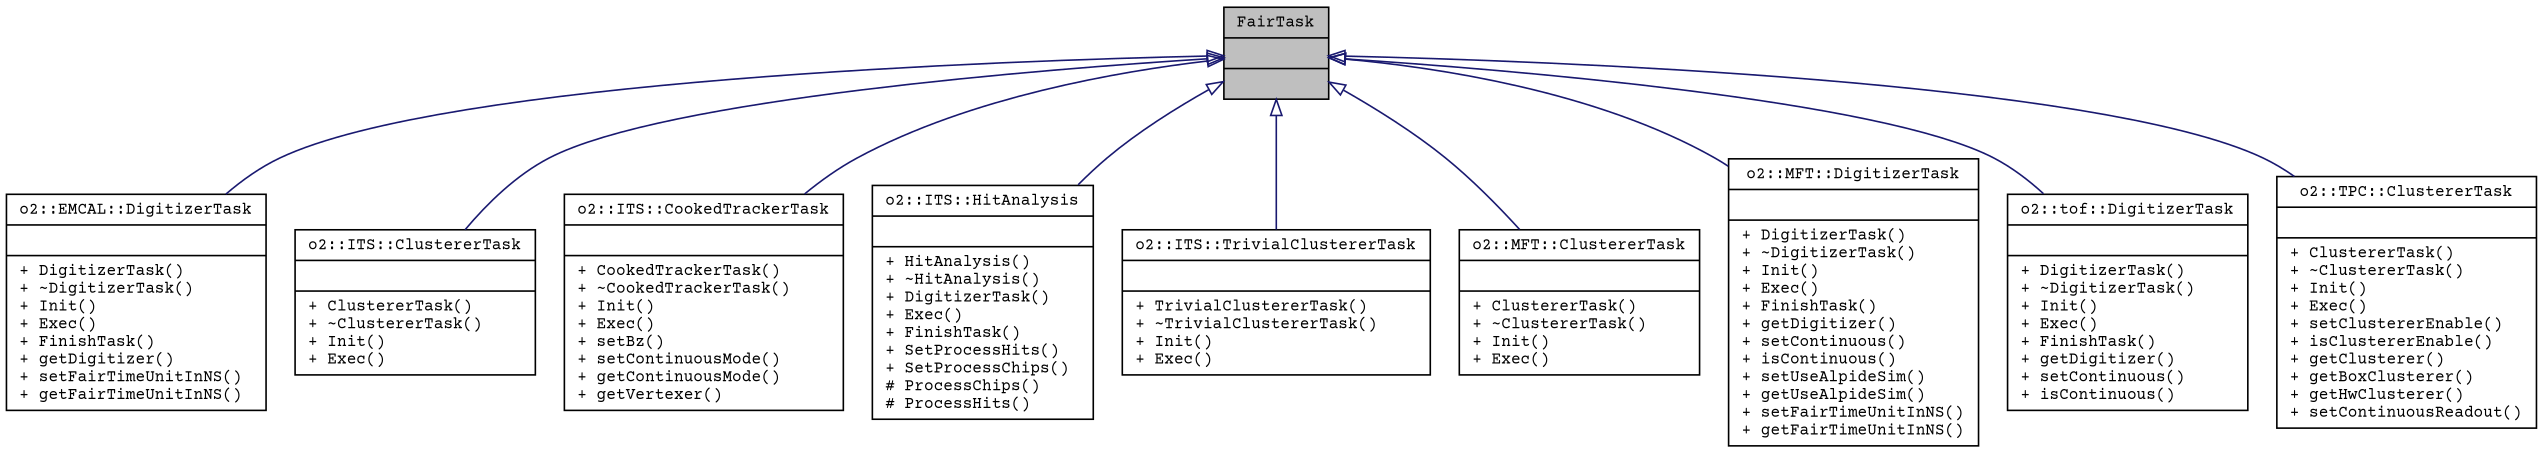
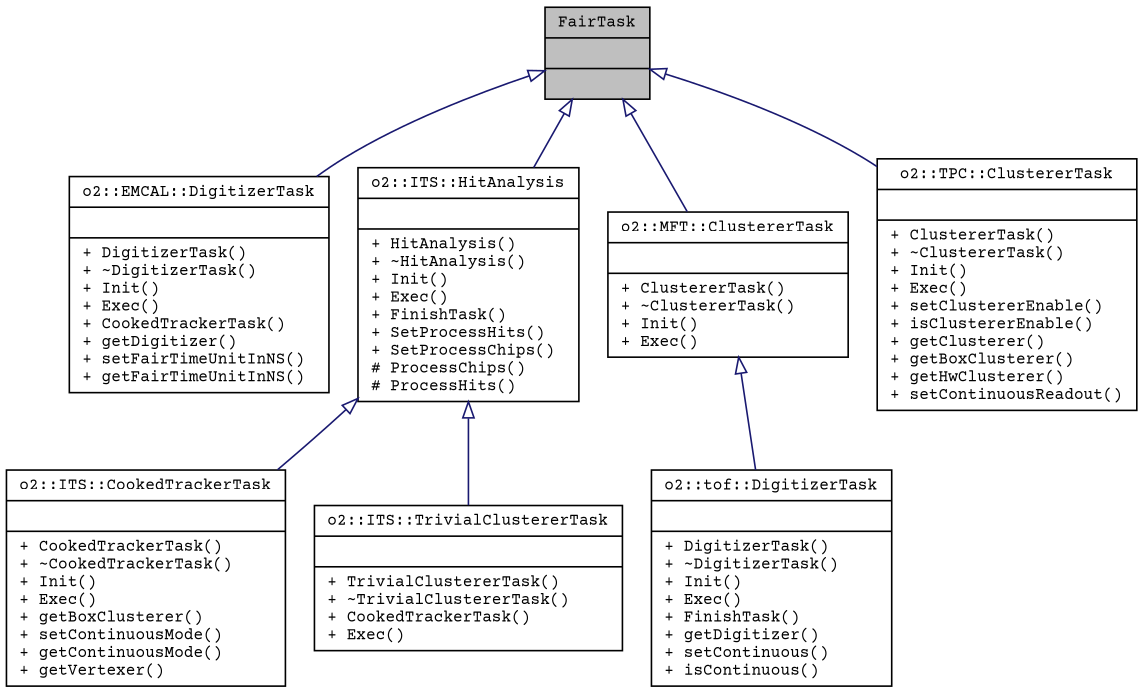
(1704, 93) -> (748, 422)
(997, 102) -> (312, 440)
(1276, 173) -> (468, 462)
(968, 297) -> (410, 279)
(415, 302) -> none
(1854, 302) -> none
(88, 341) -> (185, 323)
(622, 341) -> (112, 617)
(1175, 341) -> (430, 617)
